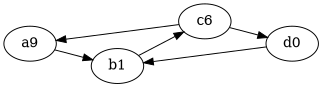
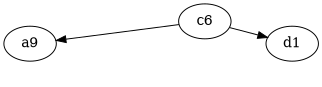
(292, 44) -> (292, 44)
(117, 66) -> none
